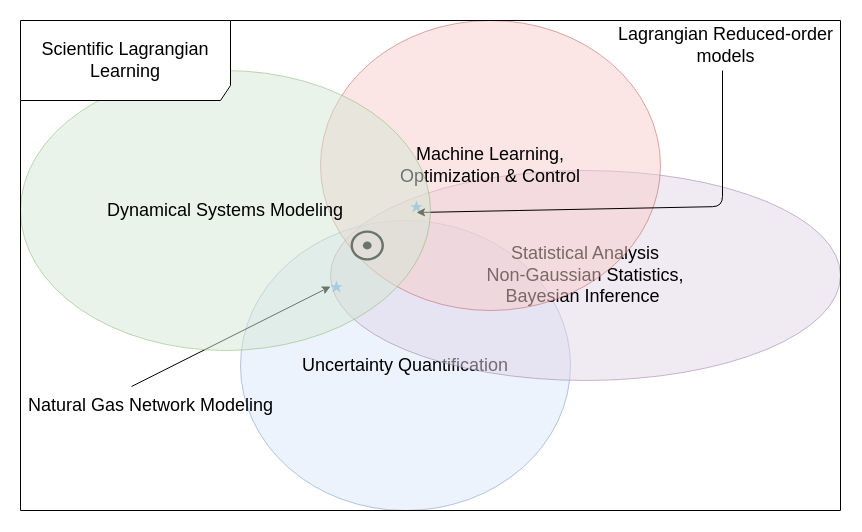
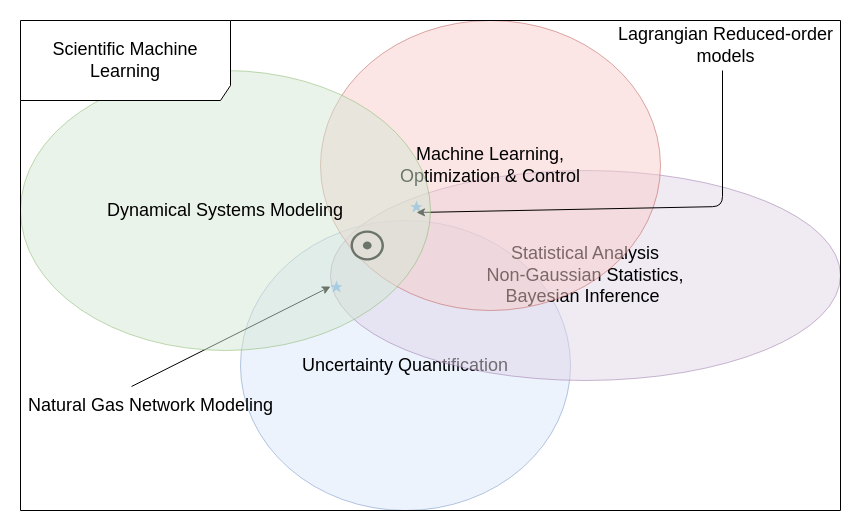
(126, 61) -> (126, 61)
